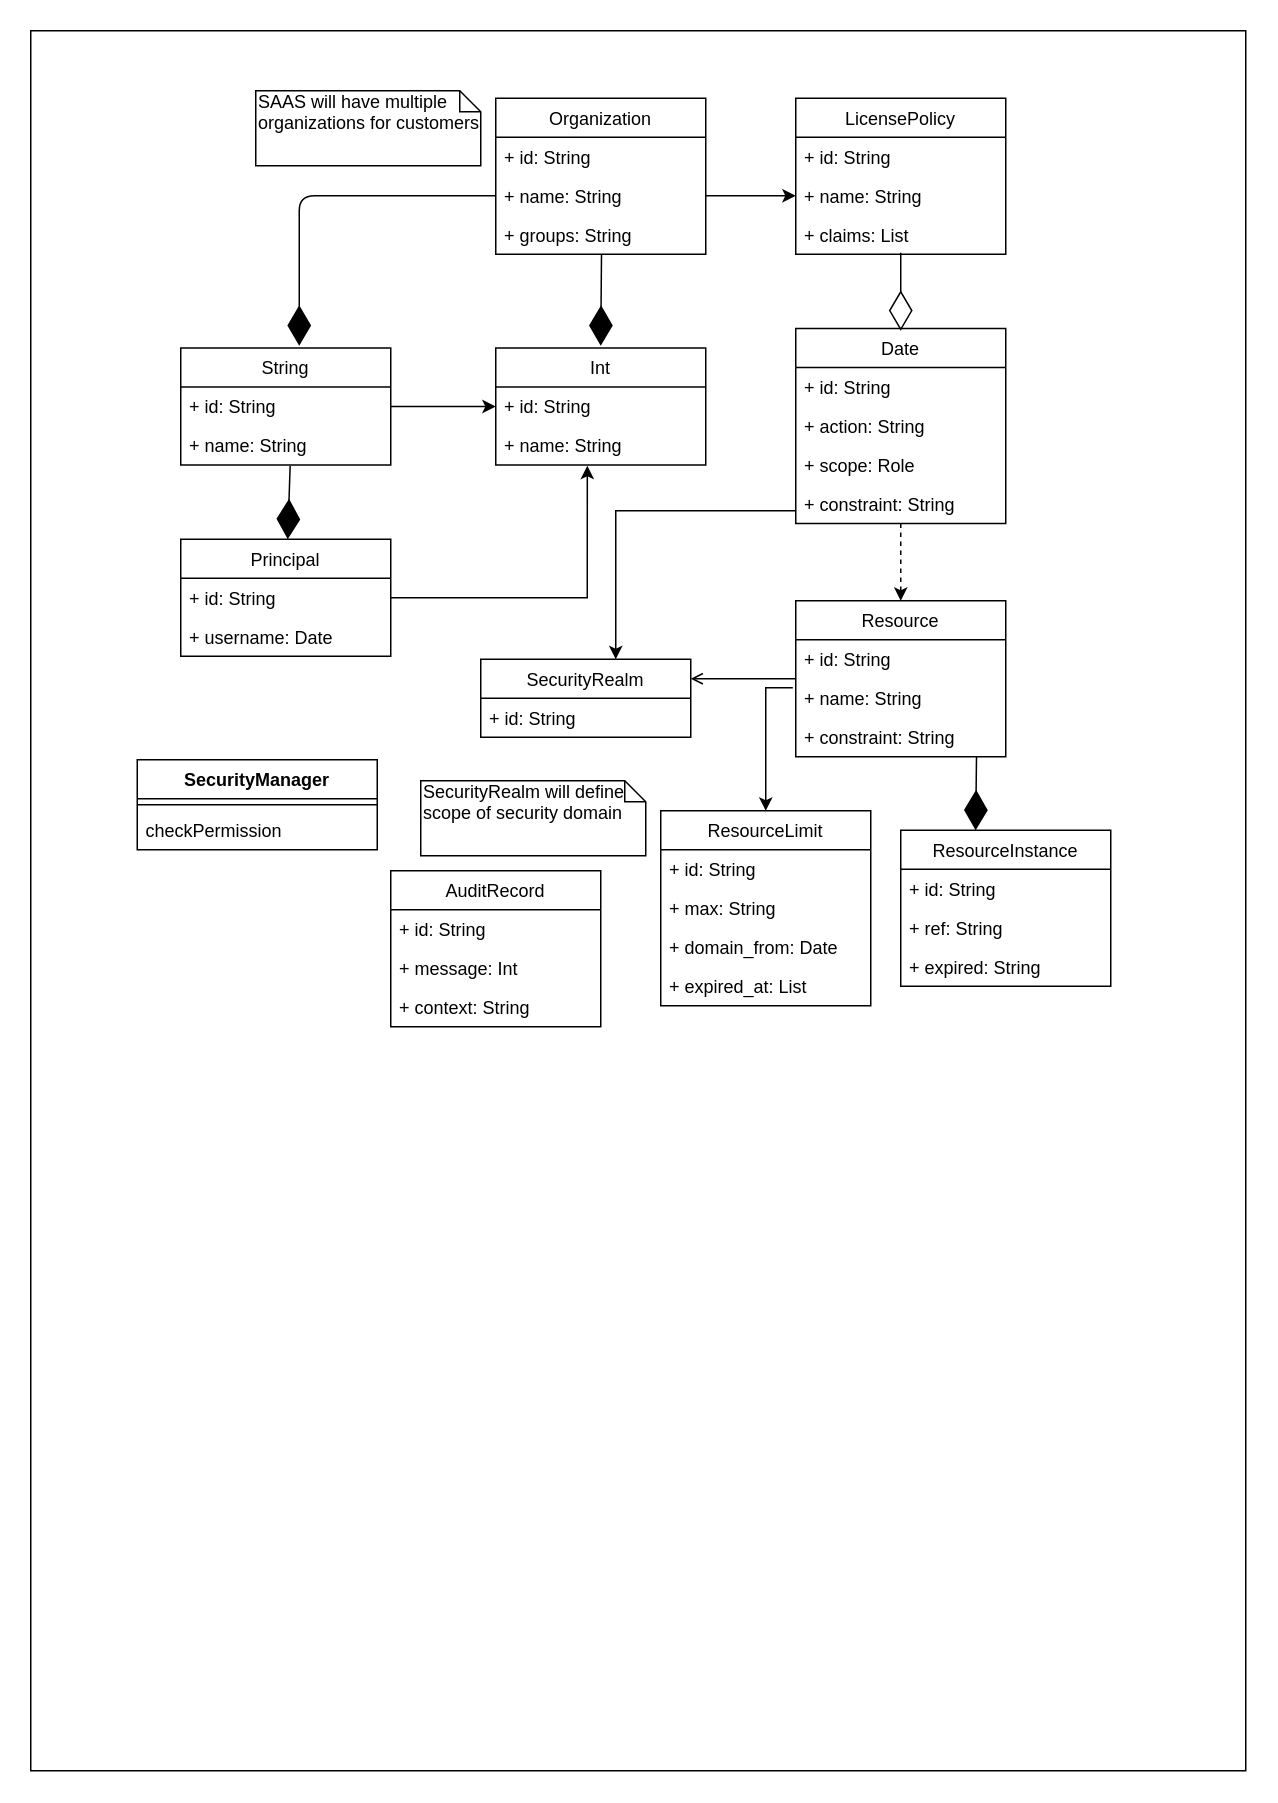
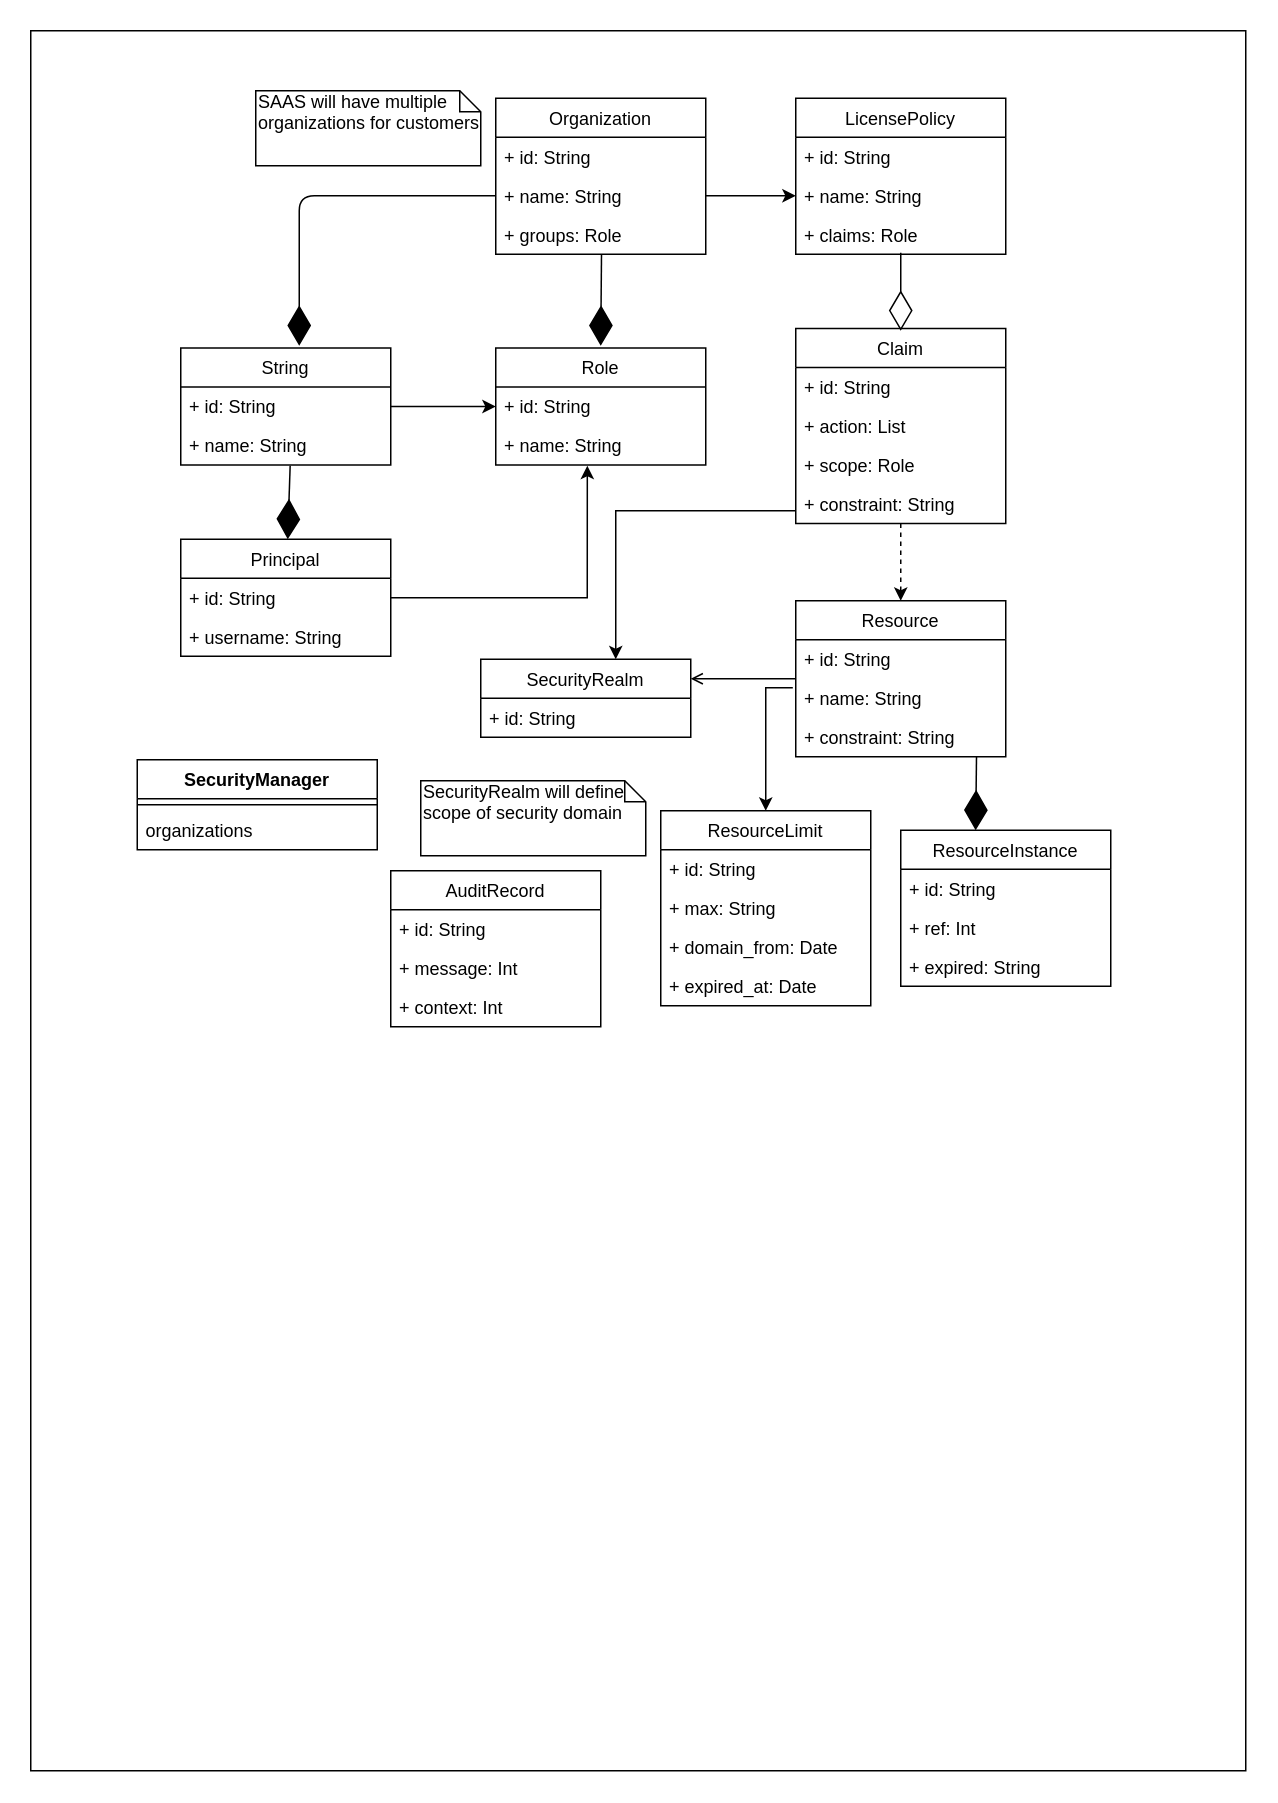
(575, 236) -> (565, 236)
(861, 236) -> (861, 236)
(900, 349) -> (900, 349)
(600, 368) -> (600, 368)
(873, 427) -> (863, 427)
(263, 638) -> (270, 638)
(216, 831) -> (206, 831)
(965, 929) -> (952, 929)
(748, 987) -> (750, 987)
(475, 1008) -> (463, 1008)
